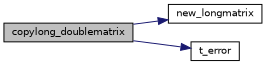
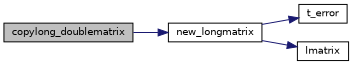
(157, 44) -> (275, 22)
none -> (323, 51)
